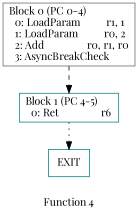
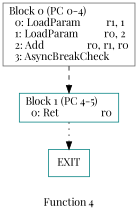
(69, 108) -> (69, 108)
